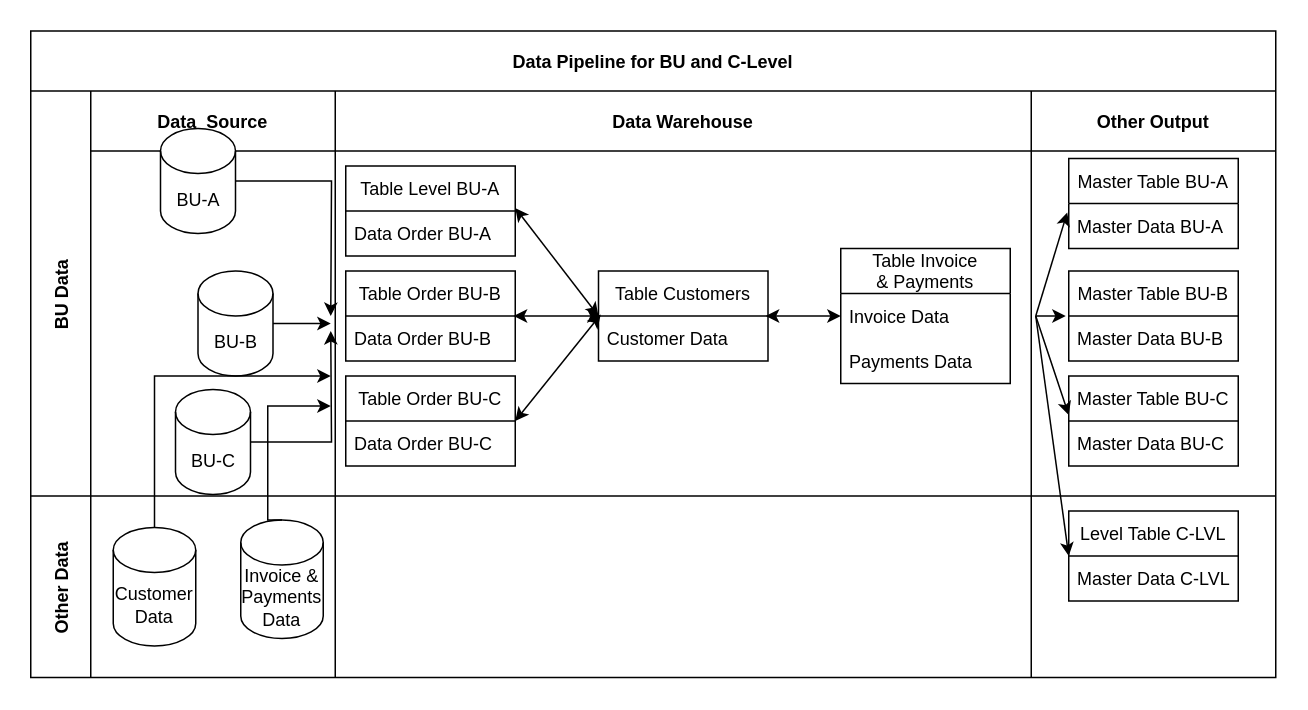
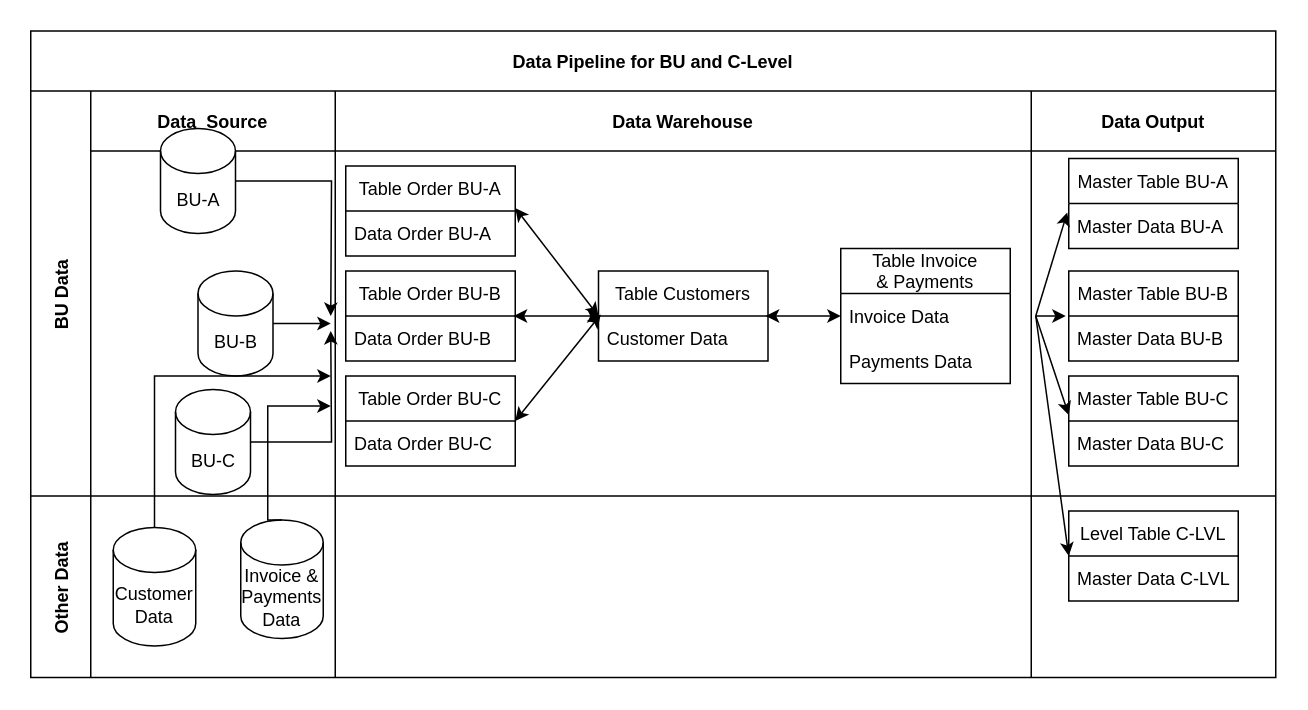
(1153, 122) -> (1153, 122)
(430, 189) -> (430, 189)
